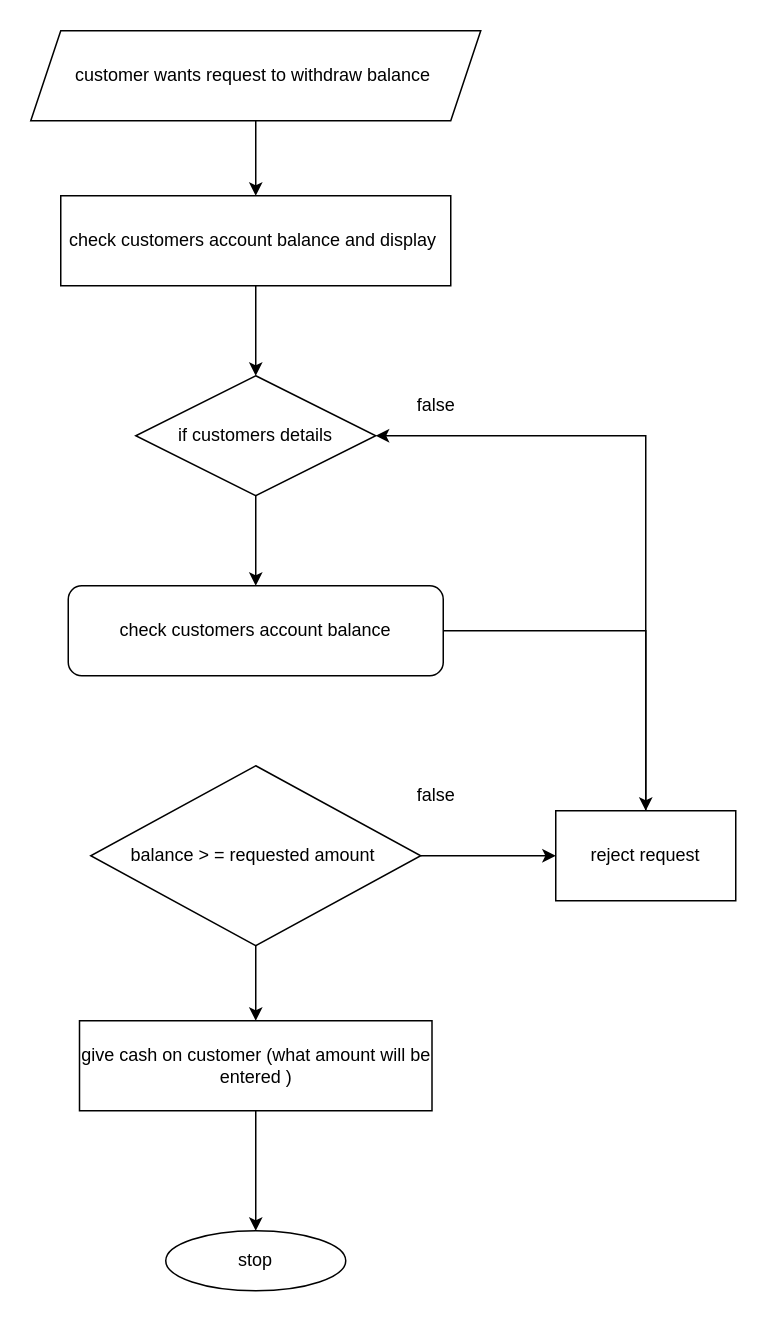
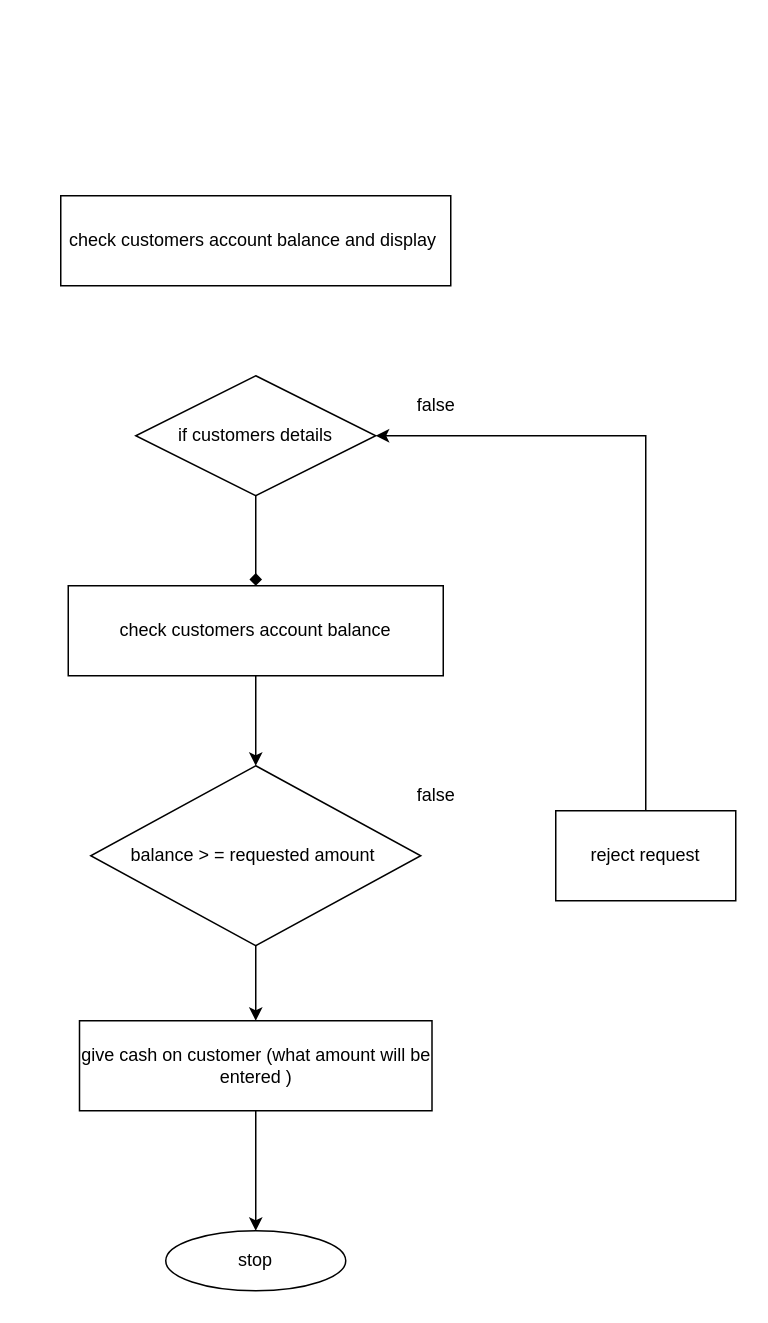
(256, 76) -> none
(256, 153) -> none
(256, 326) -> none
(256, 574) -> (256, 573)
(256, 631) -> (256, 631)
(542, 631) -> (256, 716)
(483, 856) -> none
